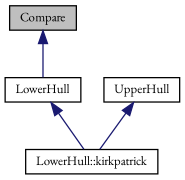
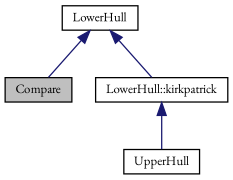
(43, 61) -> (65, 59)
(113, 131) -> (162, 132)
